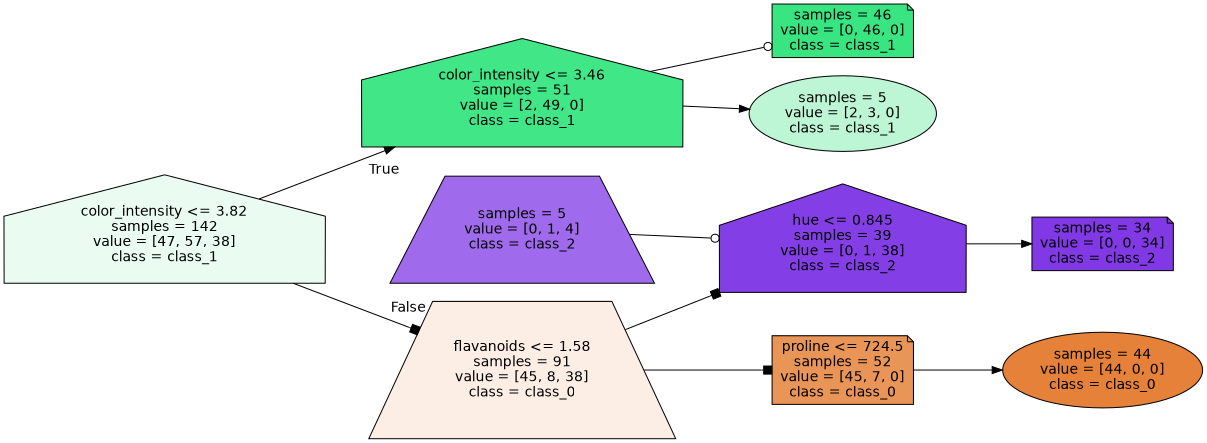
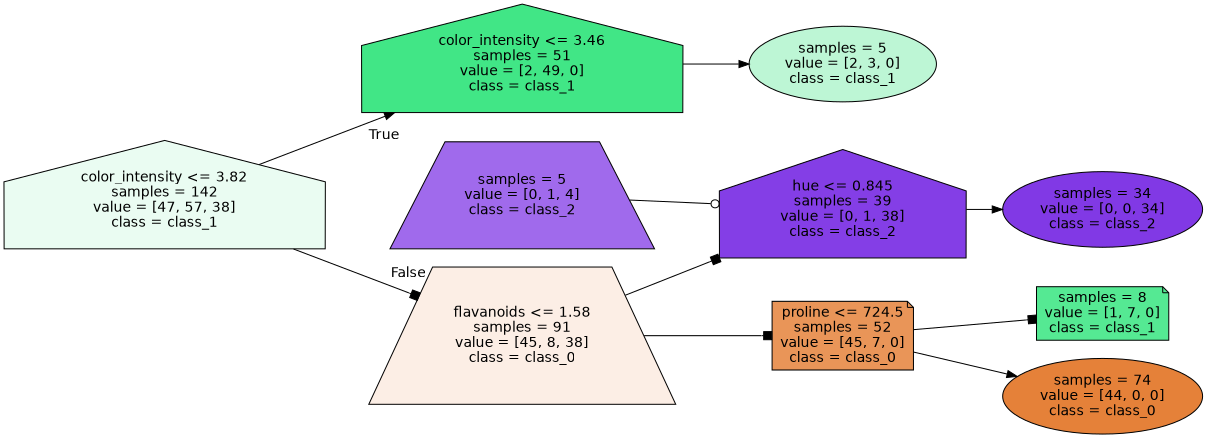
(843, 31) -> none
(1103, 244) -> (1103, 209)
none -> (1103, 313)
(1103, 370) -> (1103, 396)
